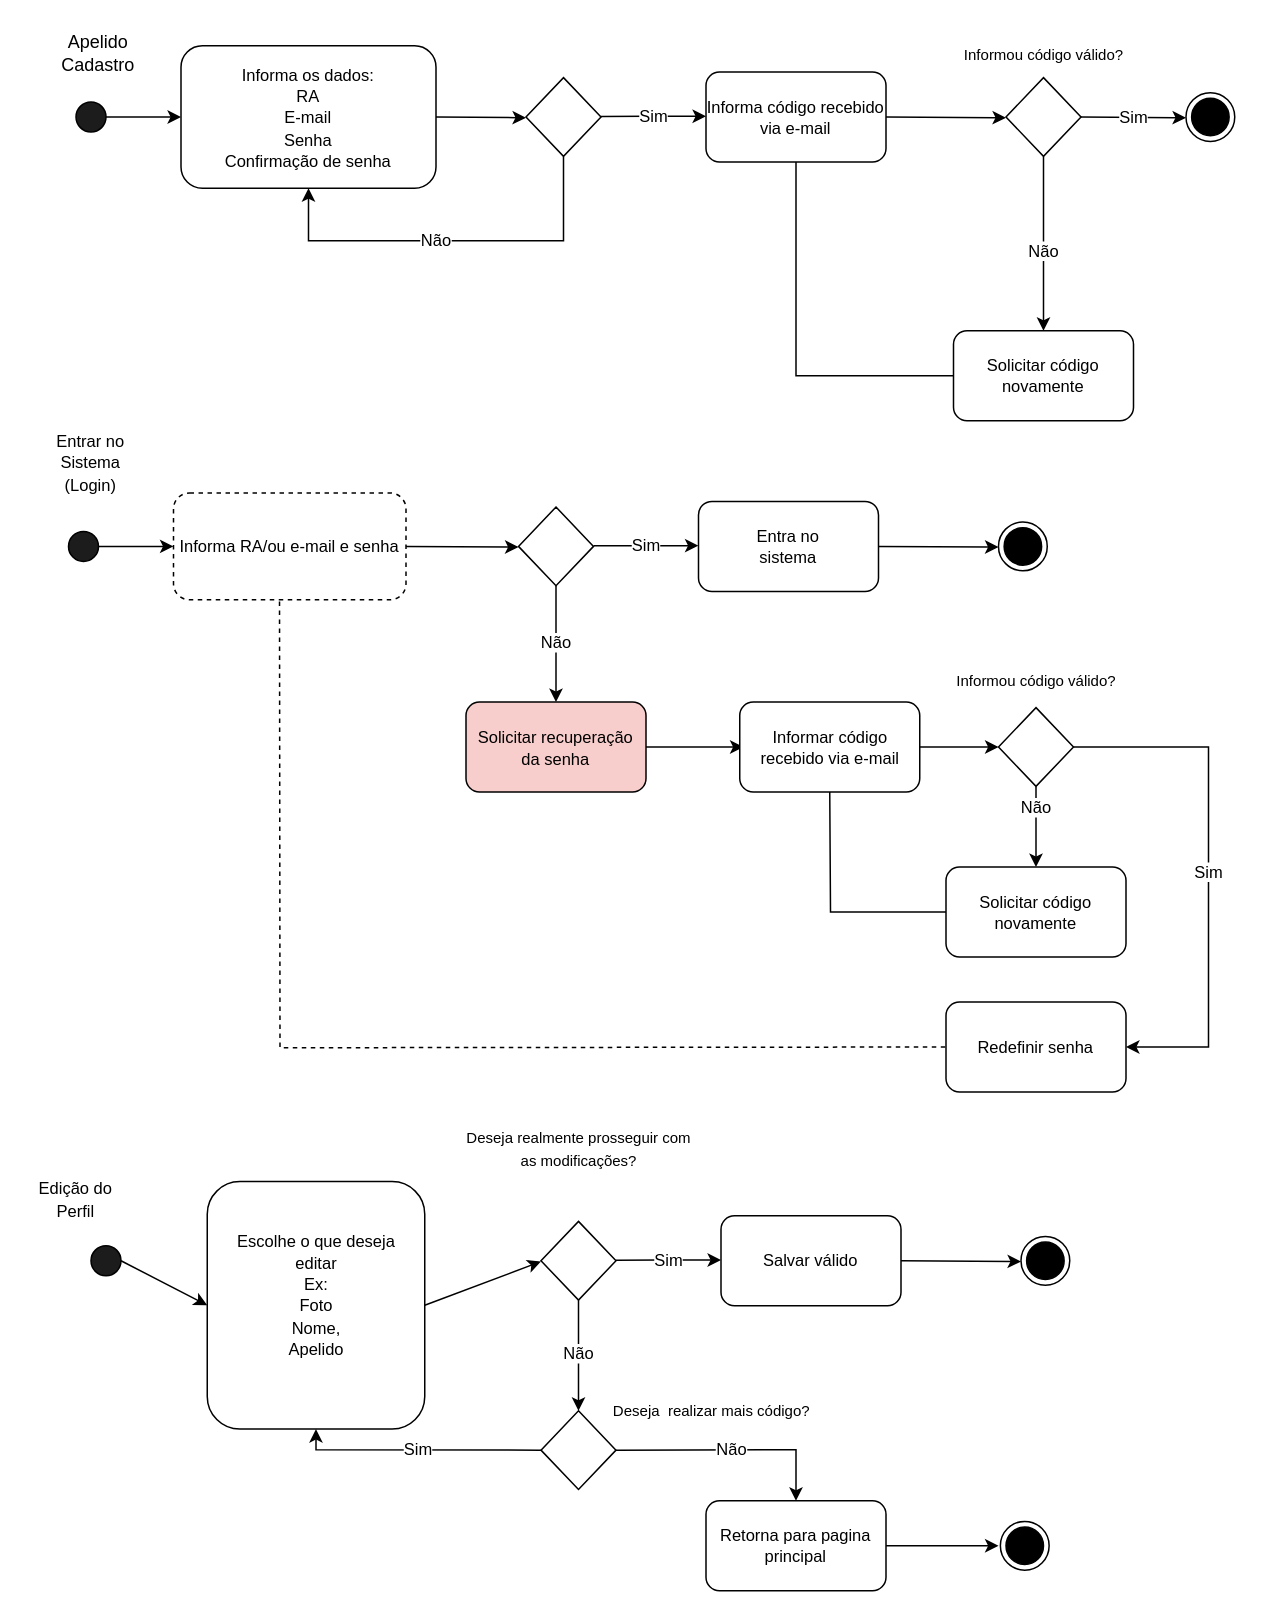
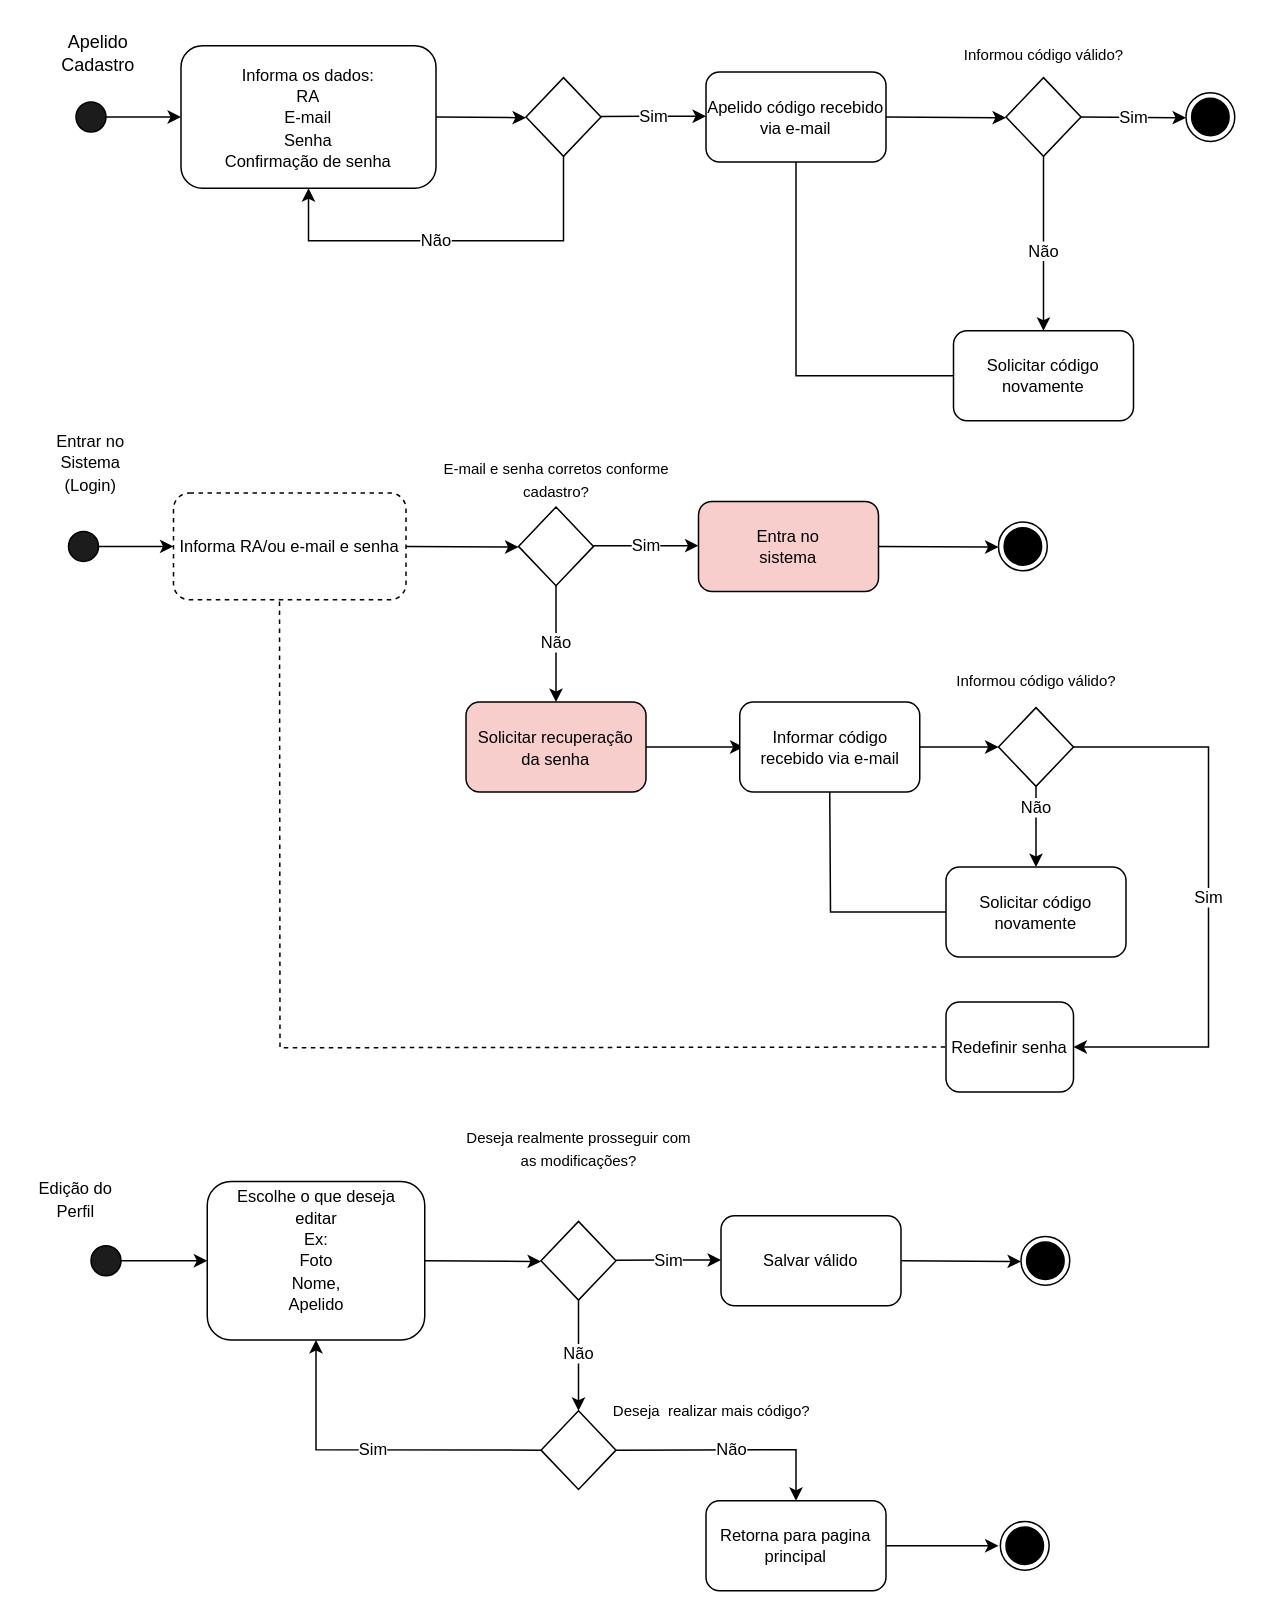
(796, 118) -> (796, 118)
none -> (556, 479)
(788, 546) -> (788, 546)
(1036, 1047) -> (1010, 1047)
(316, 1305) -> (316, 1261)
